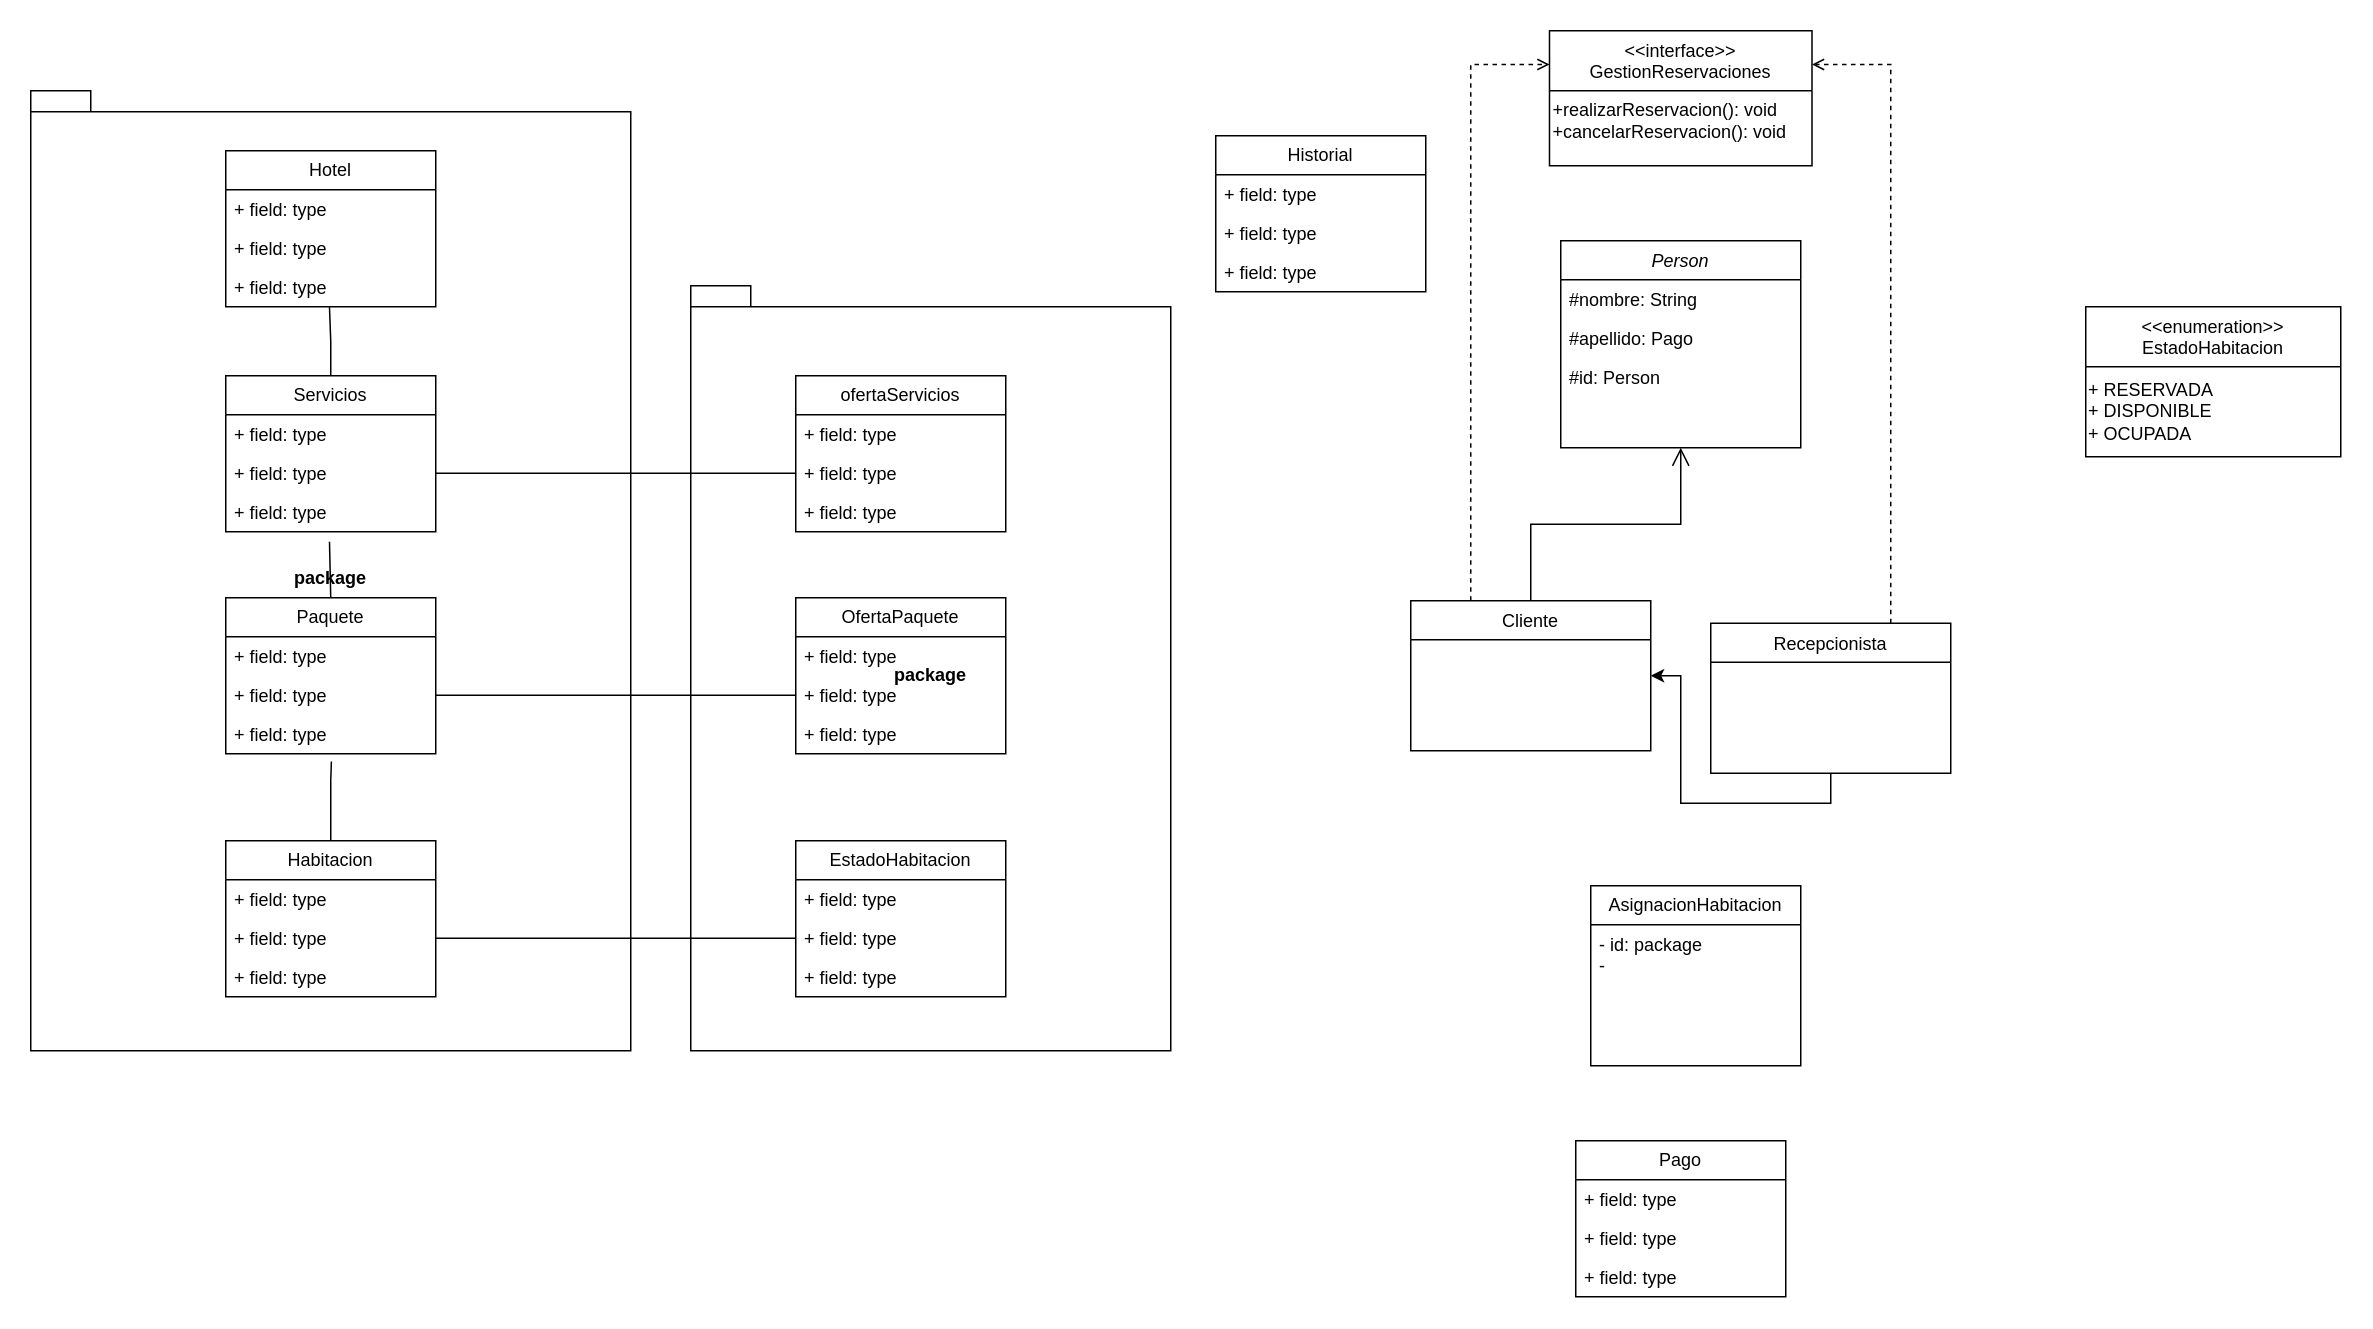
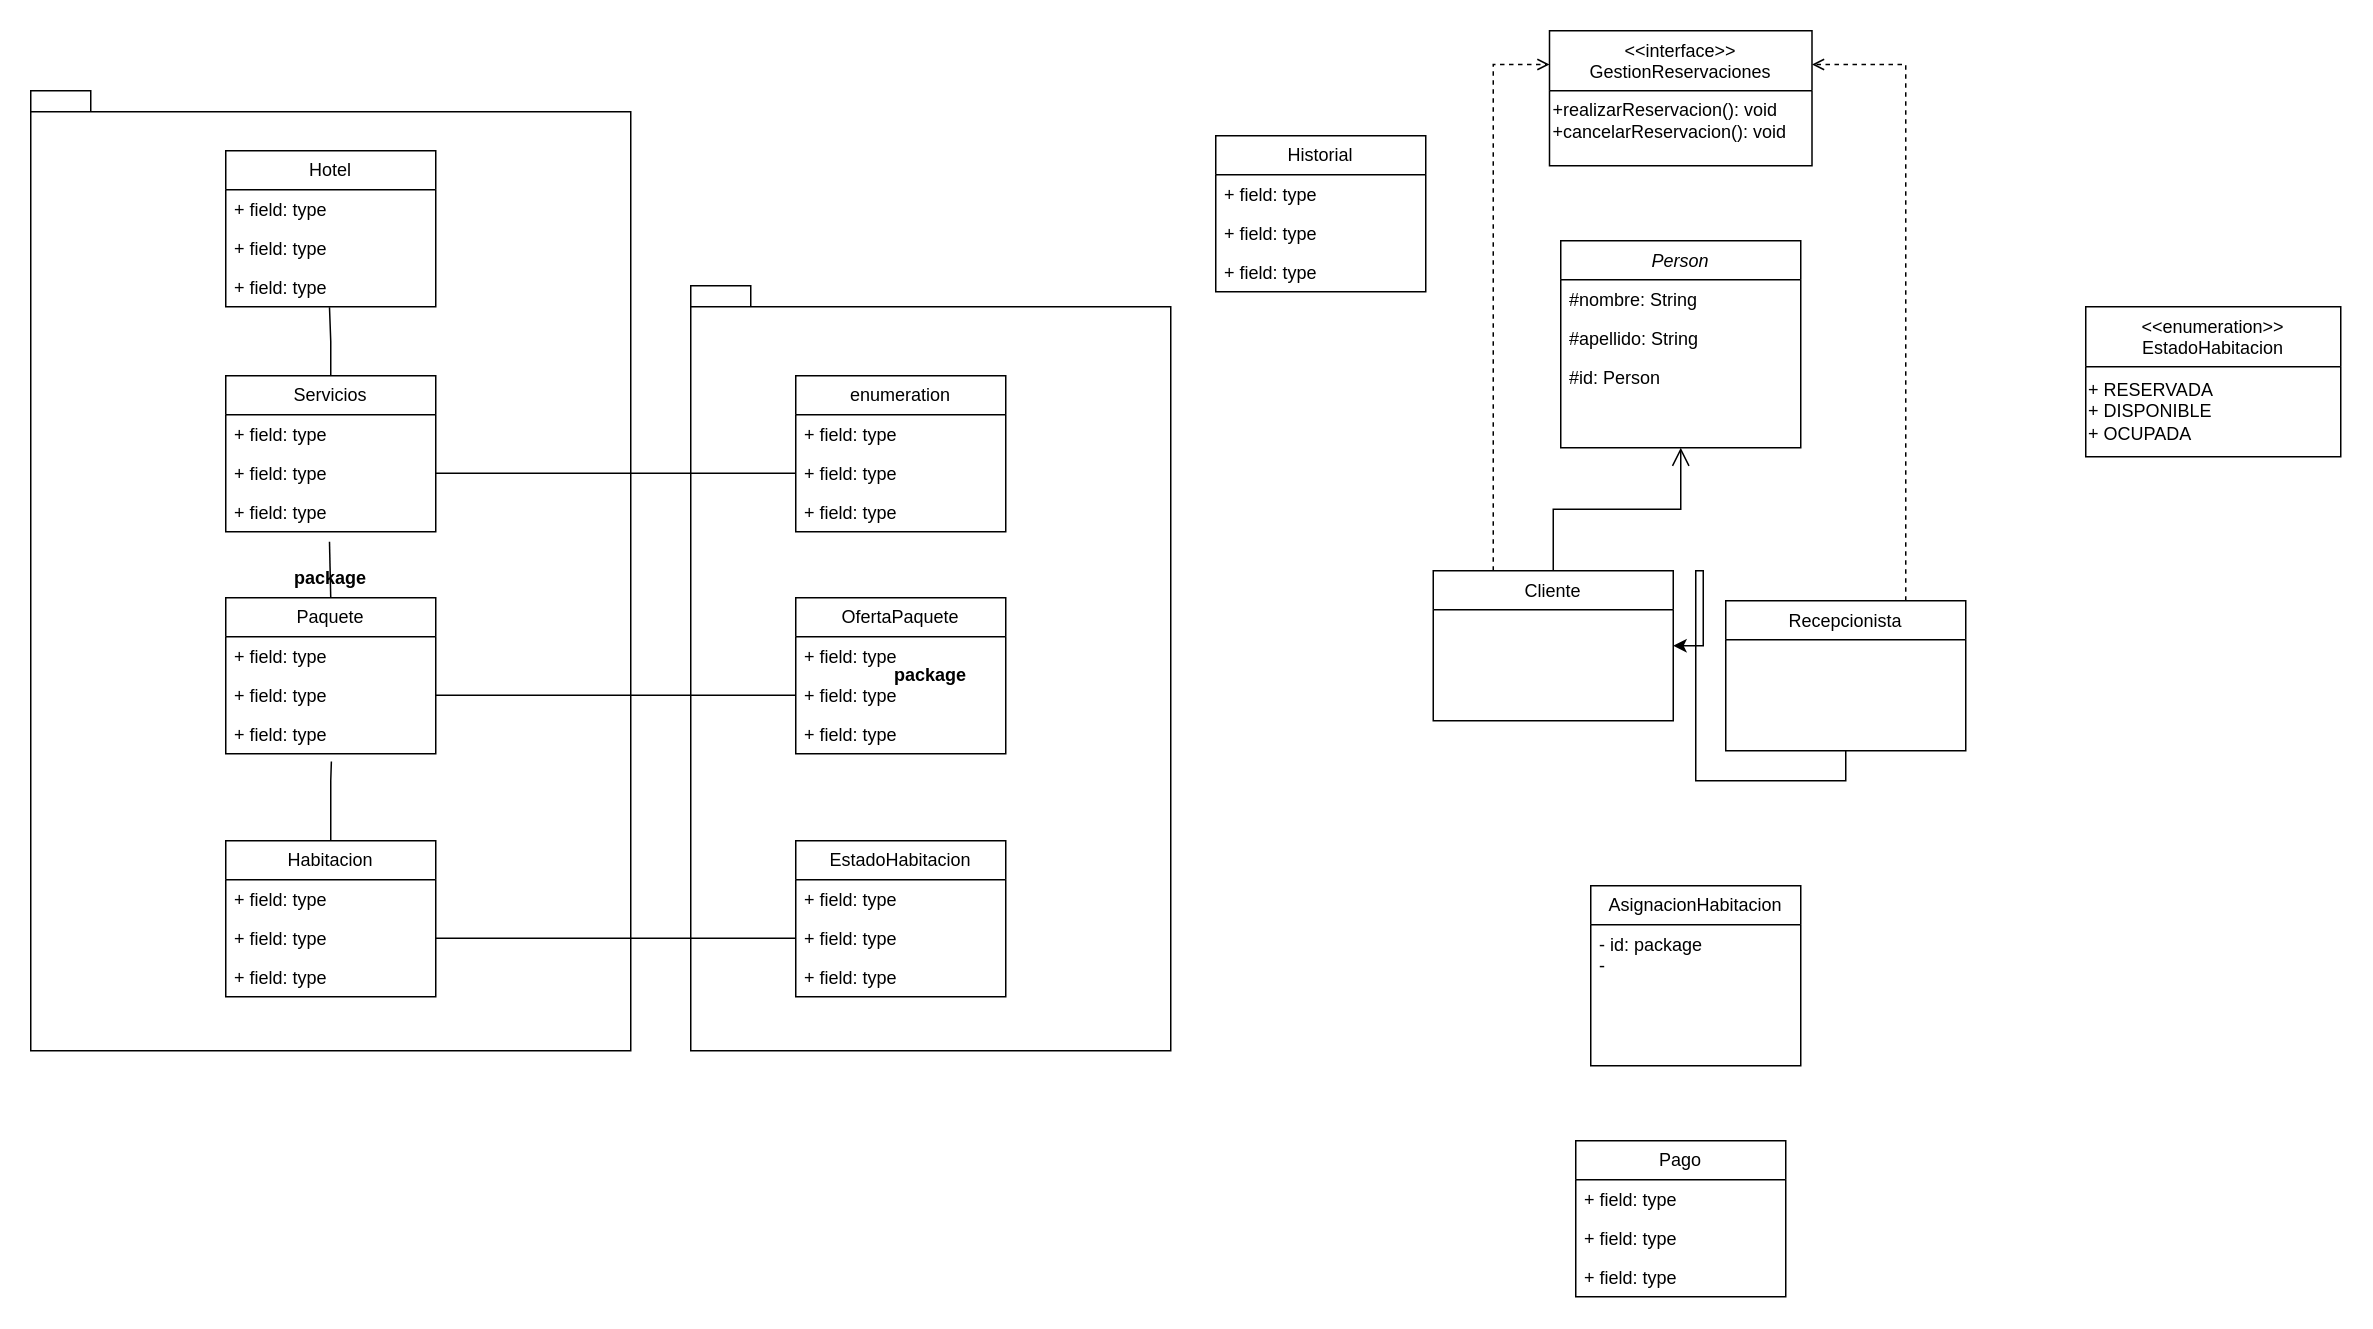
(1633, 339) -> (1641, 339)
(901, 395) -> (901, 395)
(1531, 676) -> (1553, 646)
(1831, 698) -> (1846, 676)
